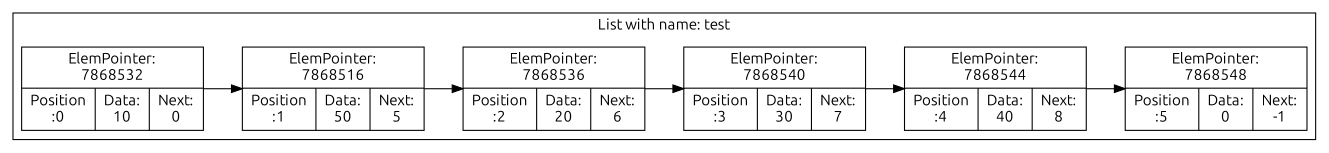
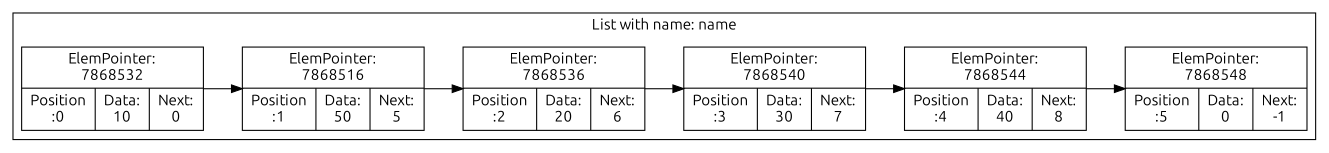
(664, 25) -> (664, 25)
